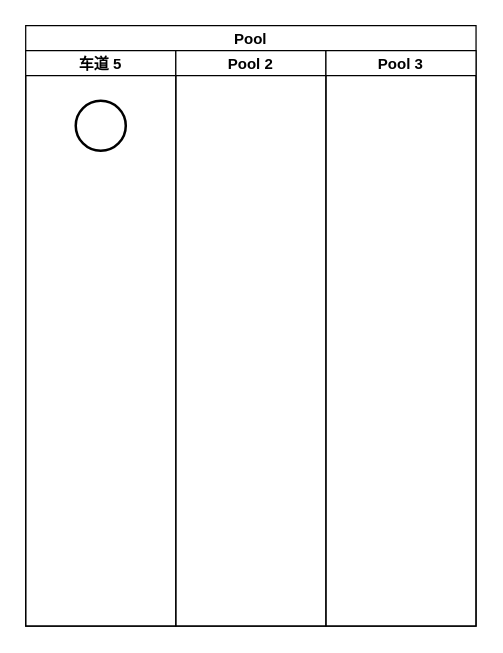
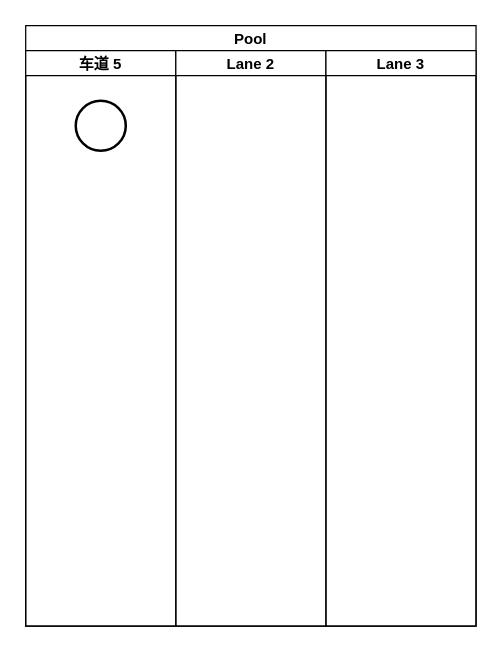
(250, 64) -> (250, 64)
(400, 64) -> (400, 64)
